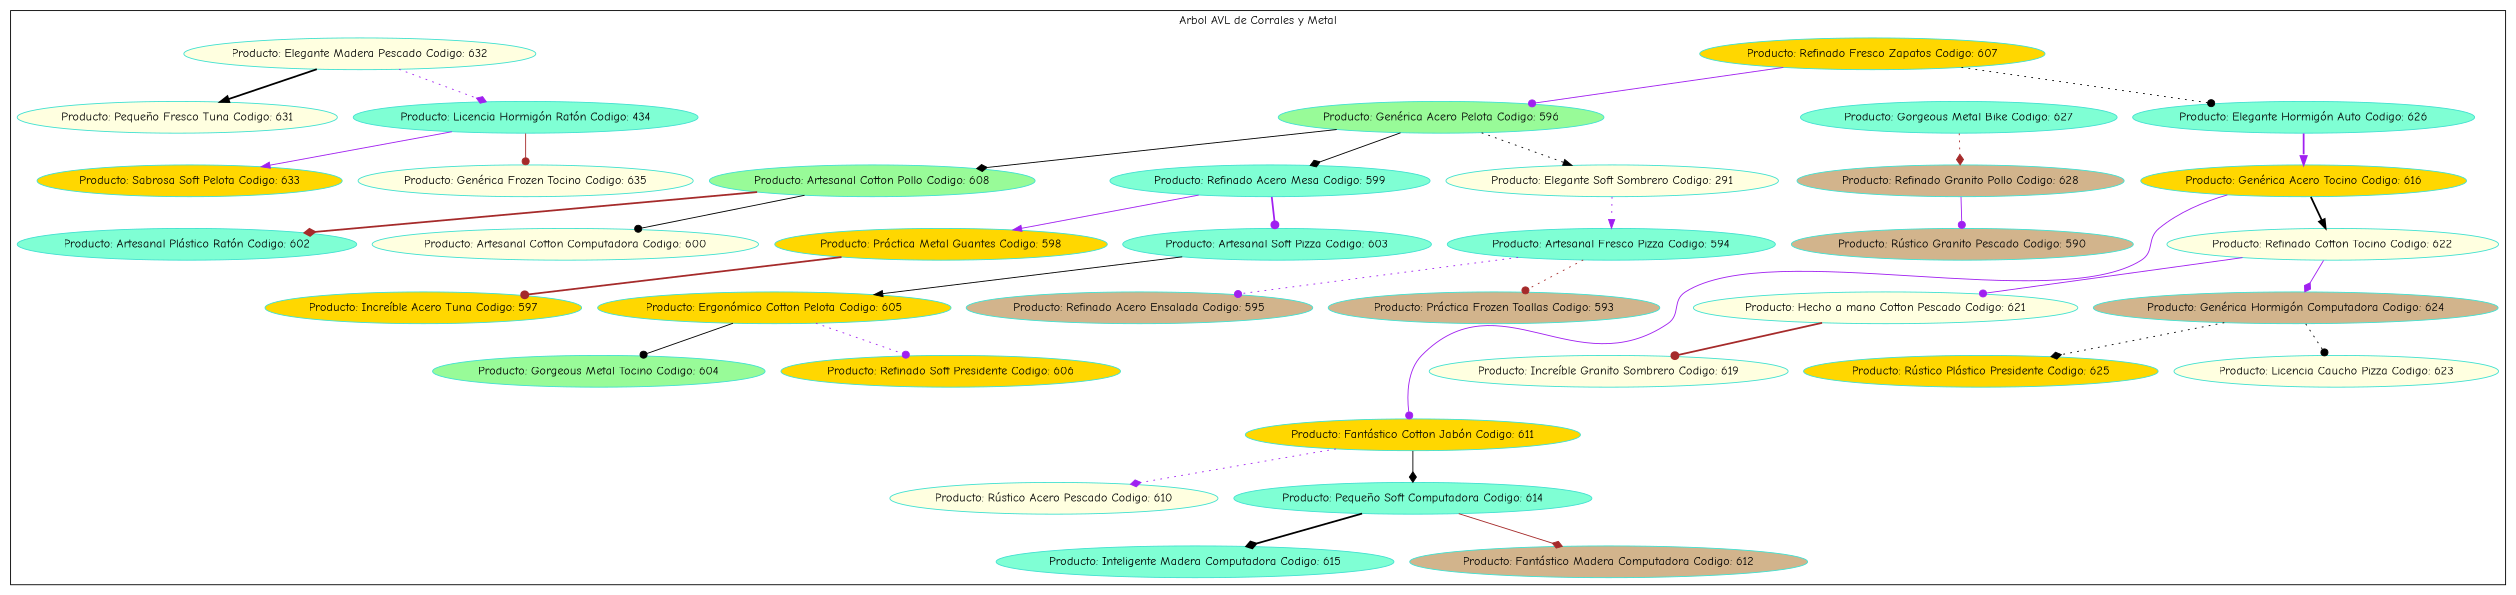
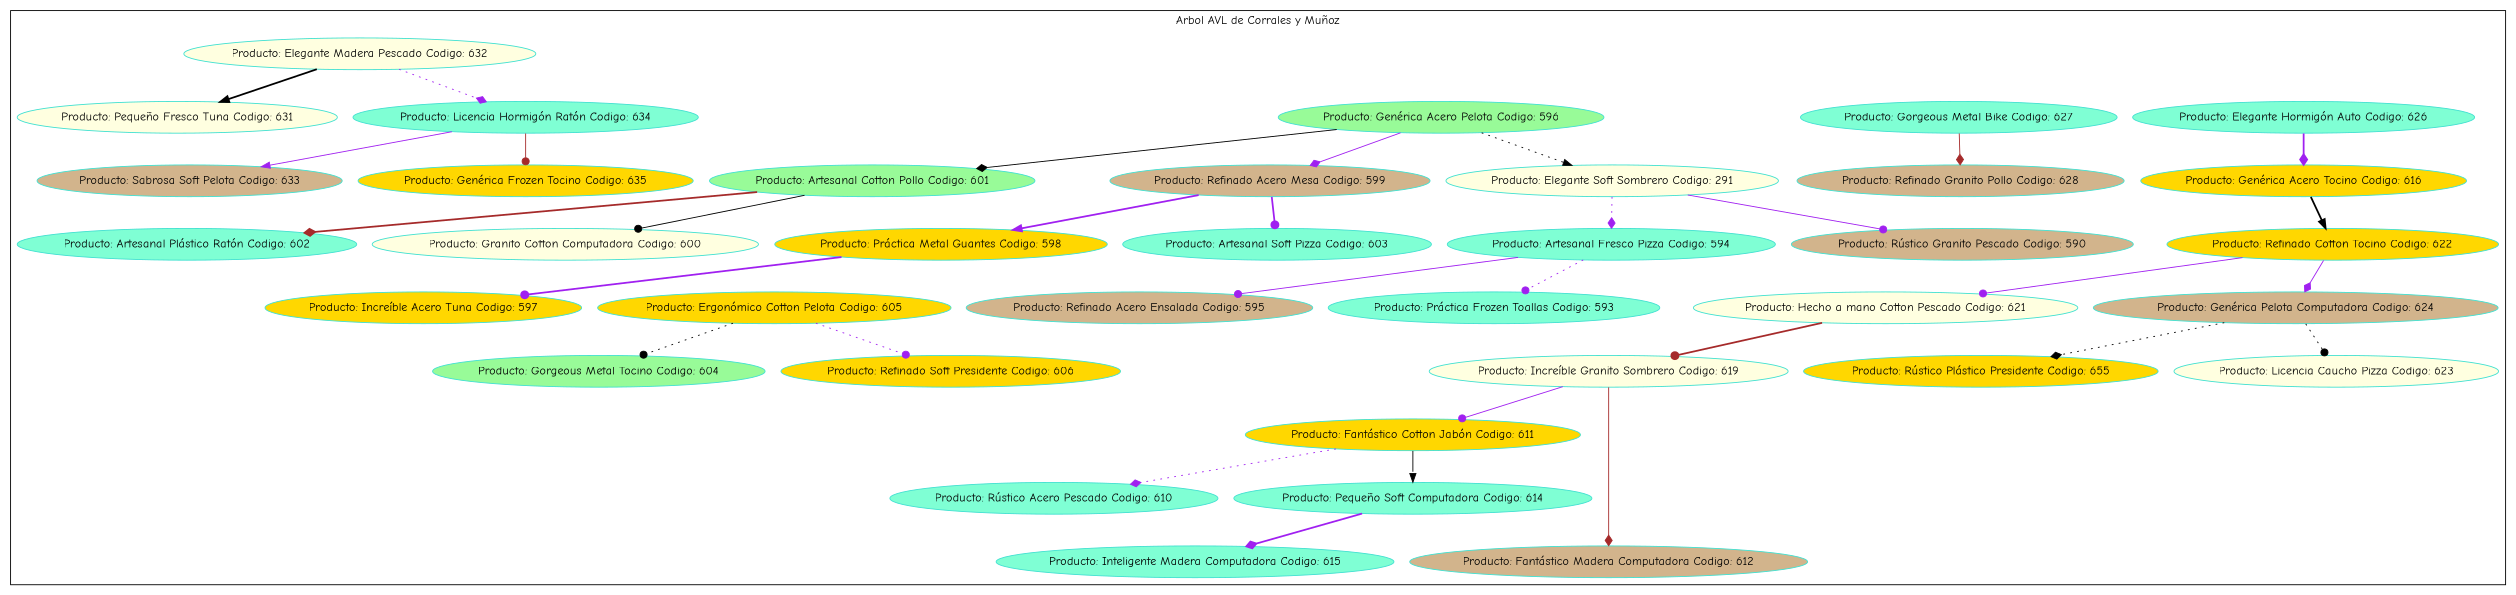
(1258, 21) -> (1258, 21)
(1872, 54) -> none
(526, 117) -> (526, 117)
(1960, 144) -> (1960, 144)
(2304, 144) -> (2304, 144)
(1360, 147) -> (1360, 147)
(190, 181) -> (190, 181)
(526, 181) -> (526, 181)
(872, 181) -> (872, 181)
(1270, 181) -> (1270, 181)
(1612, 207) -> (1612, 207)
(1961, 209) -> (1784, 212)
(1110, 212) -> (1110, 212)
(565, 244) -> (565, 244)
(2333, 244) -> (2333, 244)
(1792, 272) -> (1514, 402)
(1556, 274) -> (1556, 274)
(1032, 275) -> none
(1380, 275) -> (1380, 275)
(685, 276) -> (685, 276)
(1494, 308) -> (1494, 308)
(2296, 308) -> (2296, 308)
(690, 338) -> (690, 338)
(1981, 371) -> (1981, 371)
(1413, 461) -> (1413, 461)
(1054, 498) -> (1054, 498)
(1309, 528) -> (1309, 528)
(1505, 528) -> (1609, 461)
